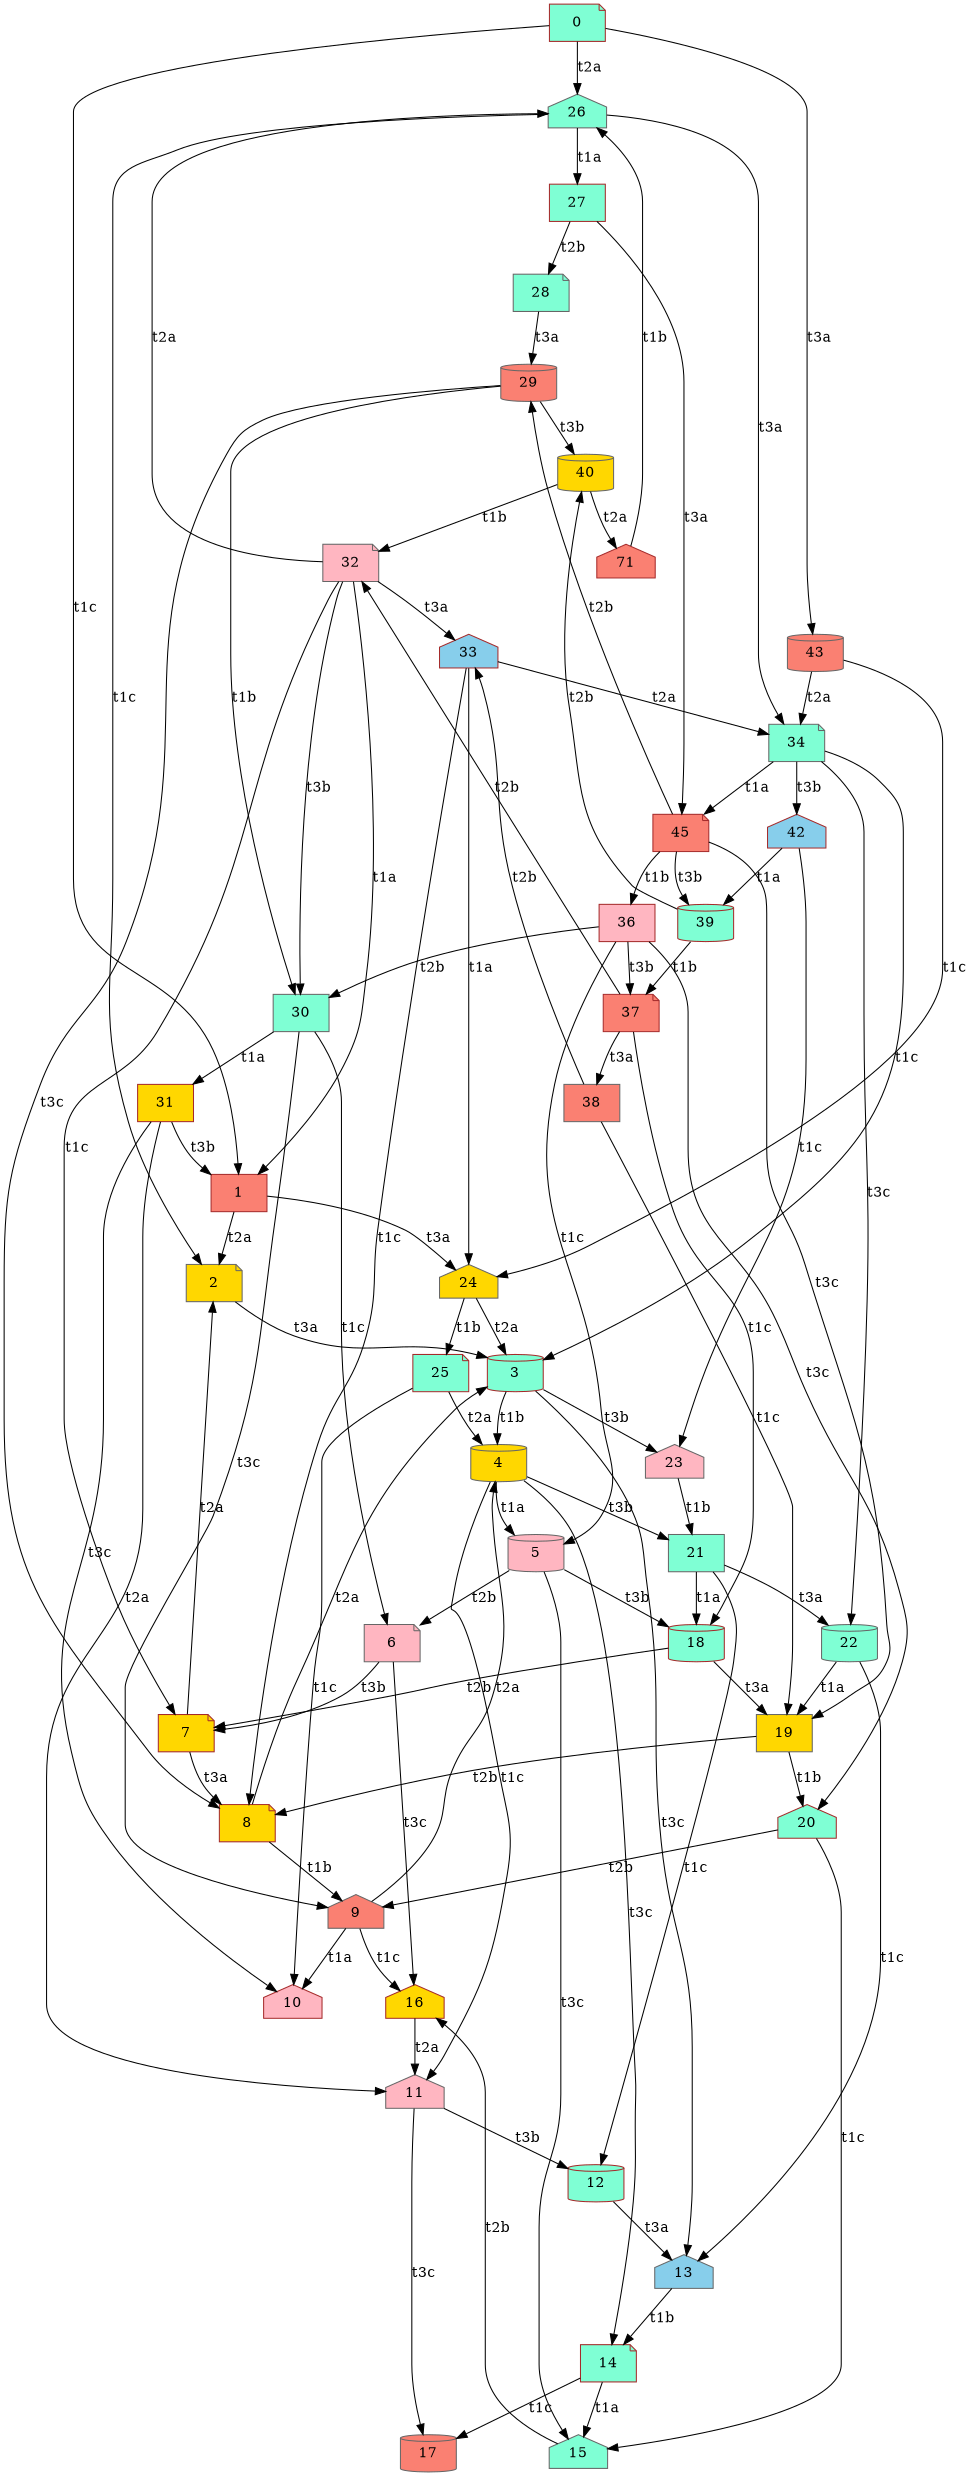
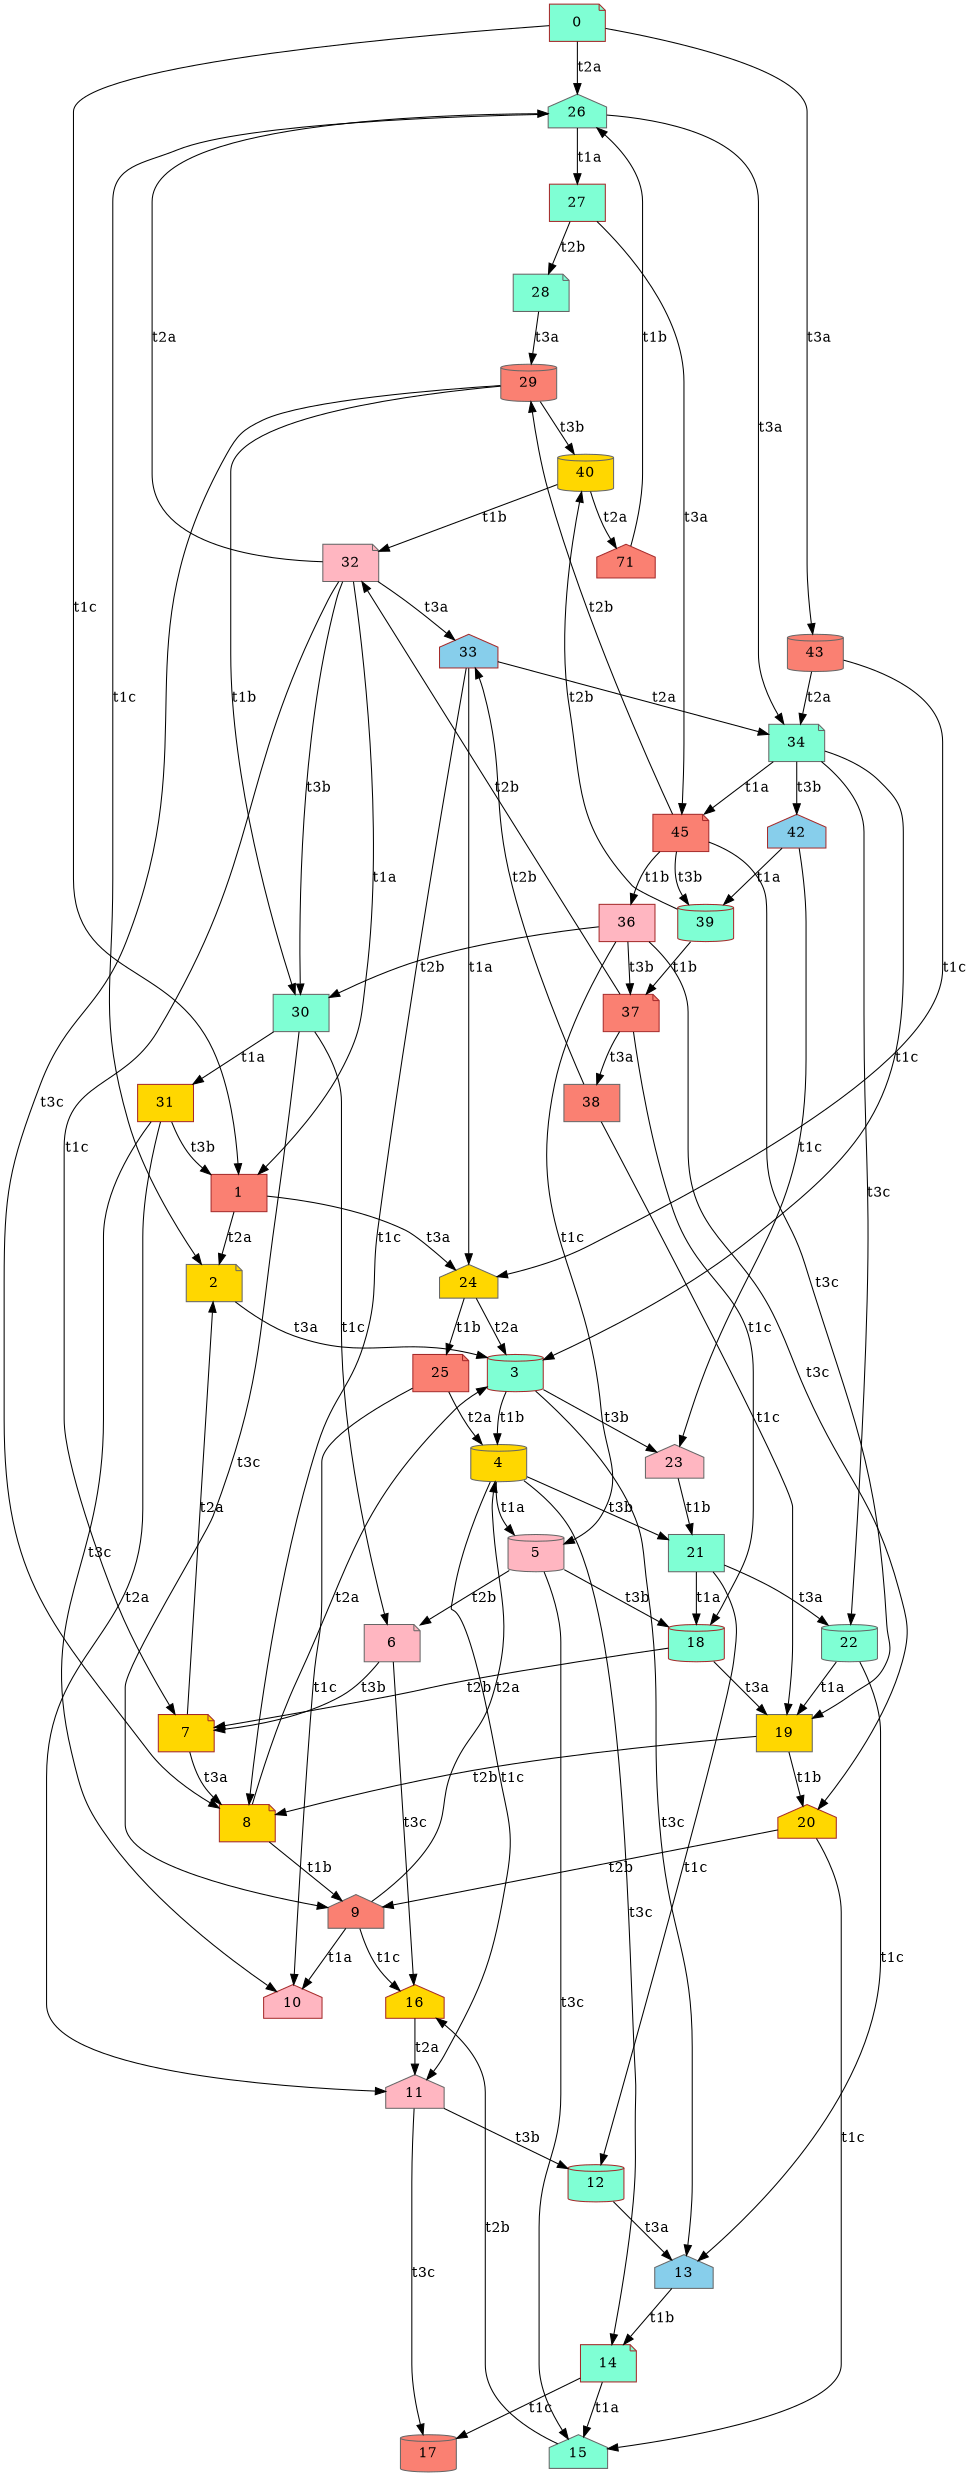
(441, 1373) -> (441, 1373)
(807, 1823) -> (807, 1823)
